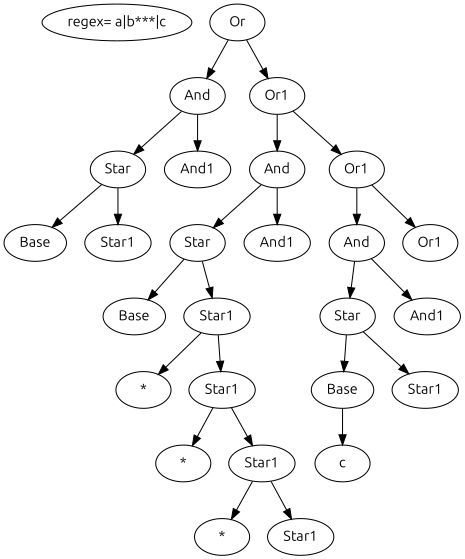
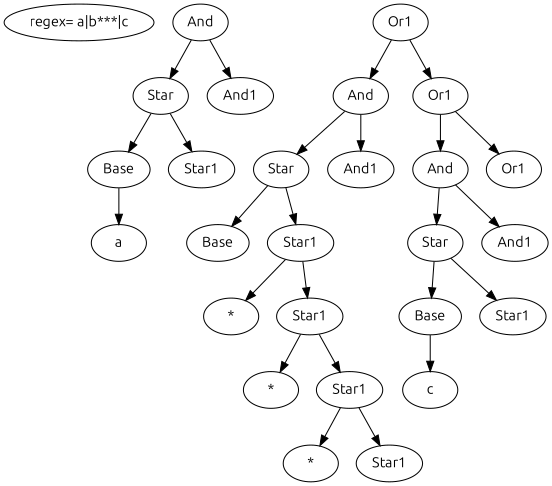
(237, 22) -> none
none -> (119, 243)
